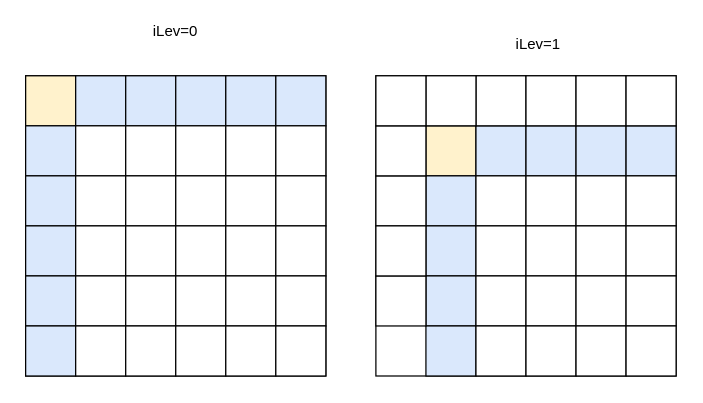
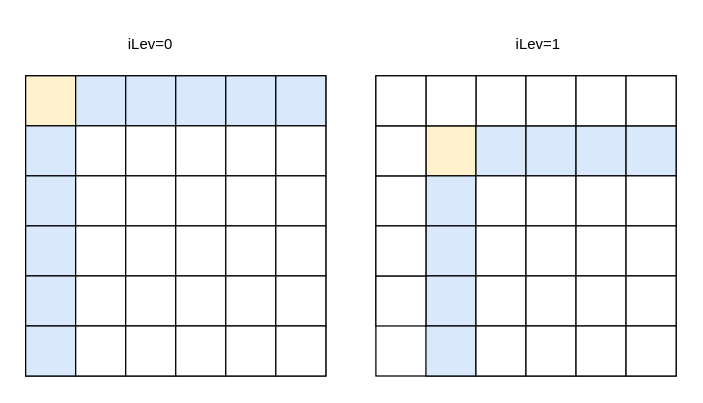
(176, 32) -> (151, 44)
